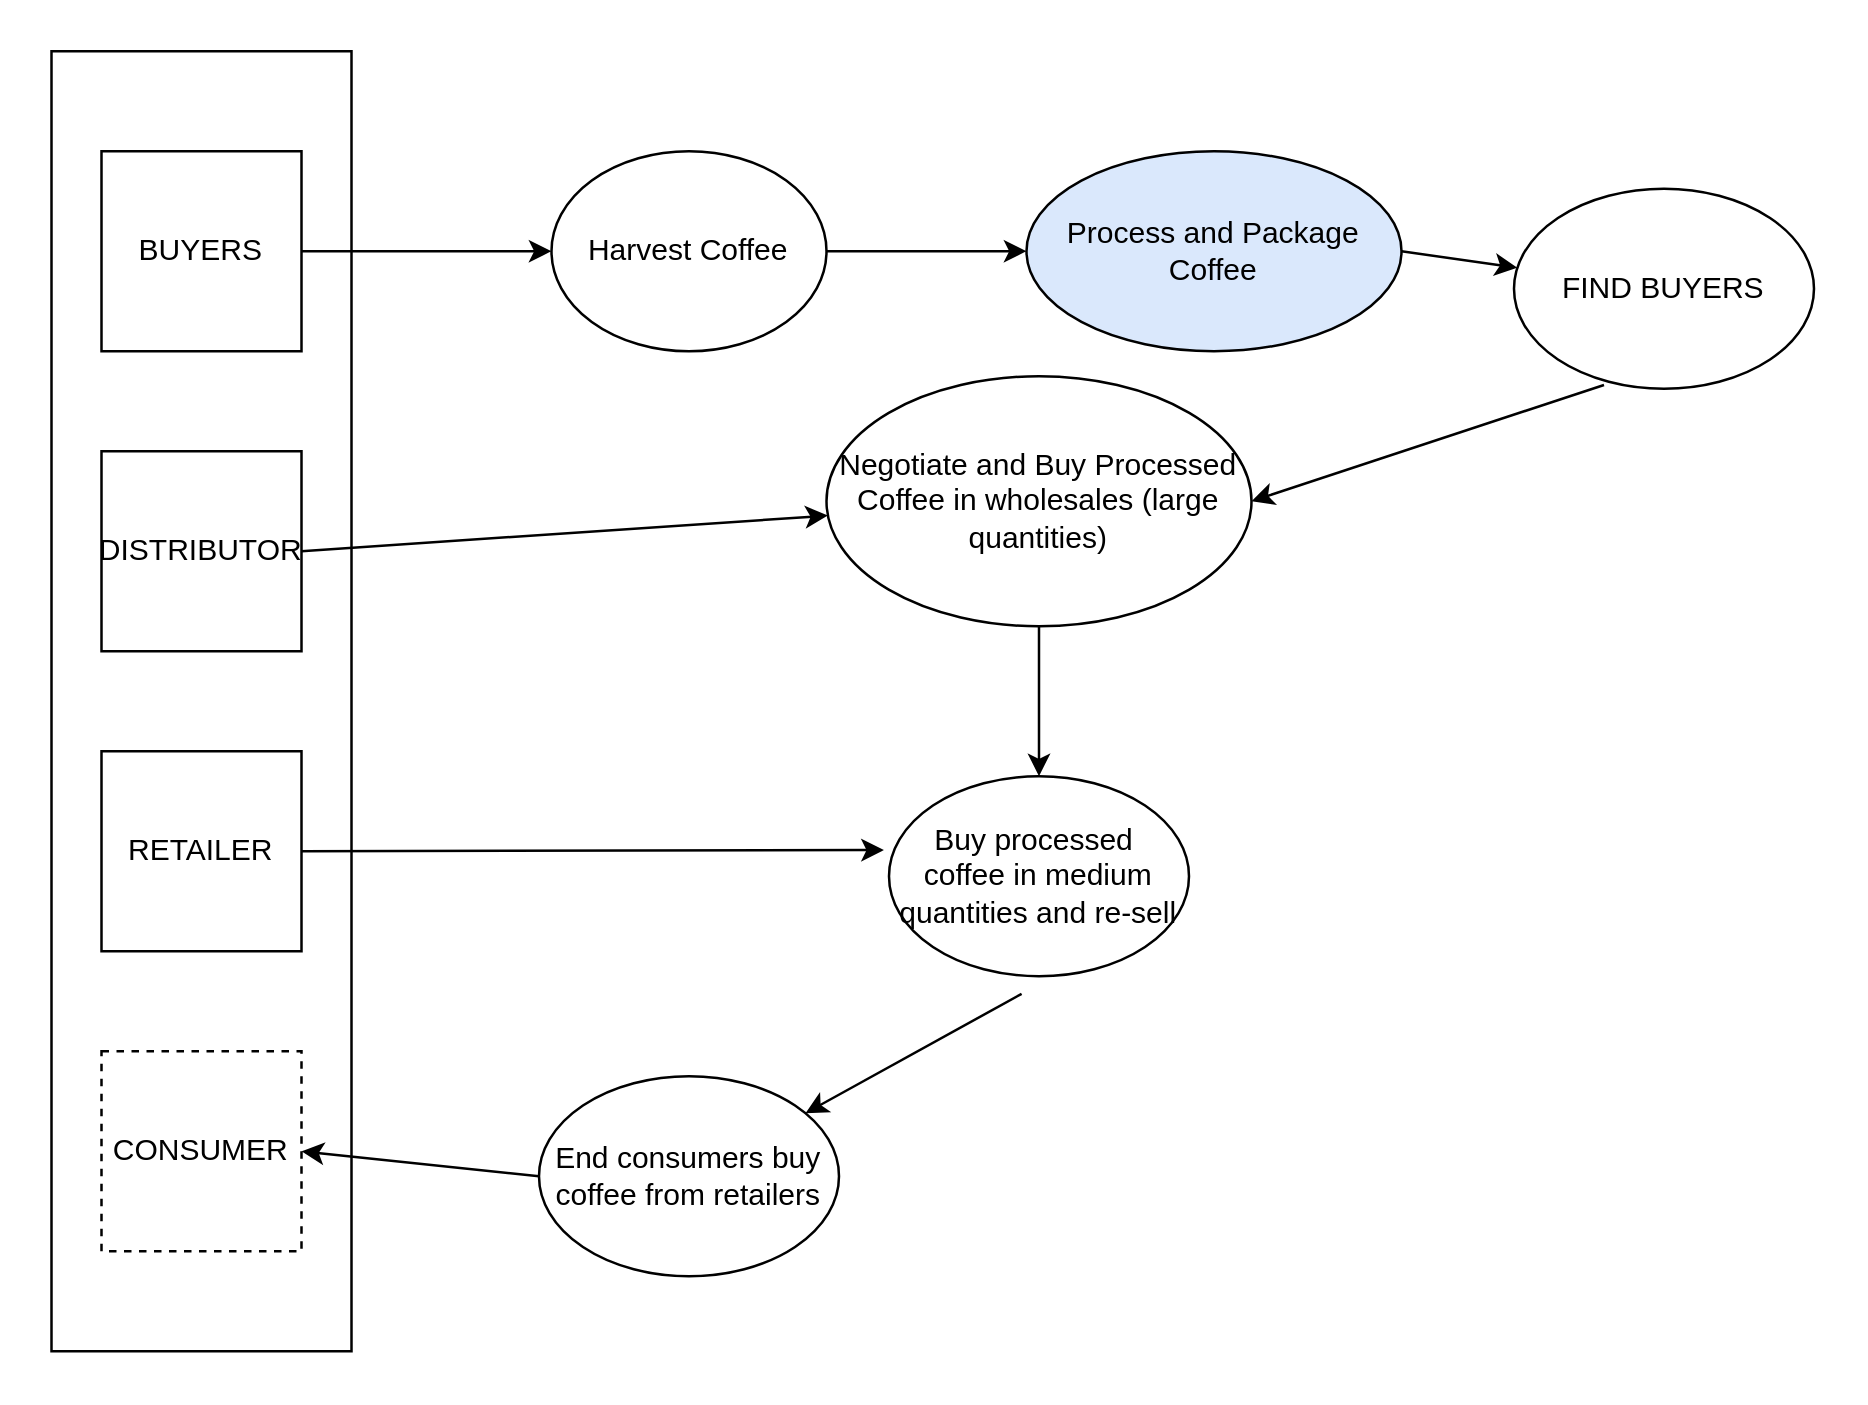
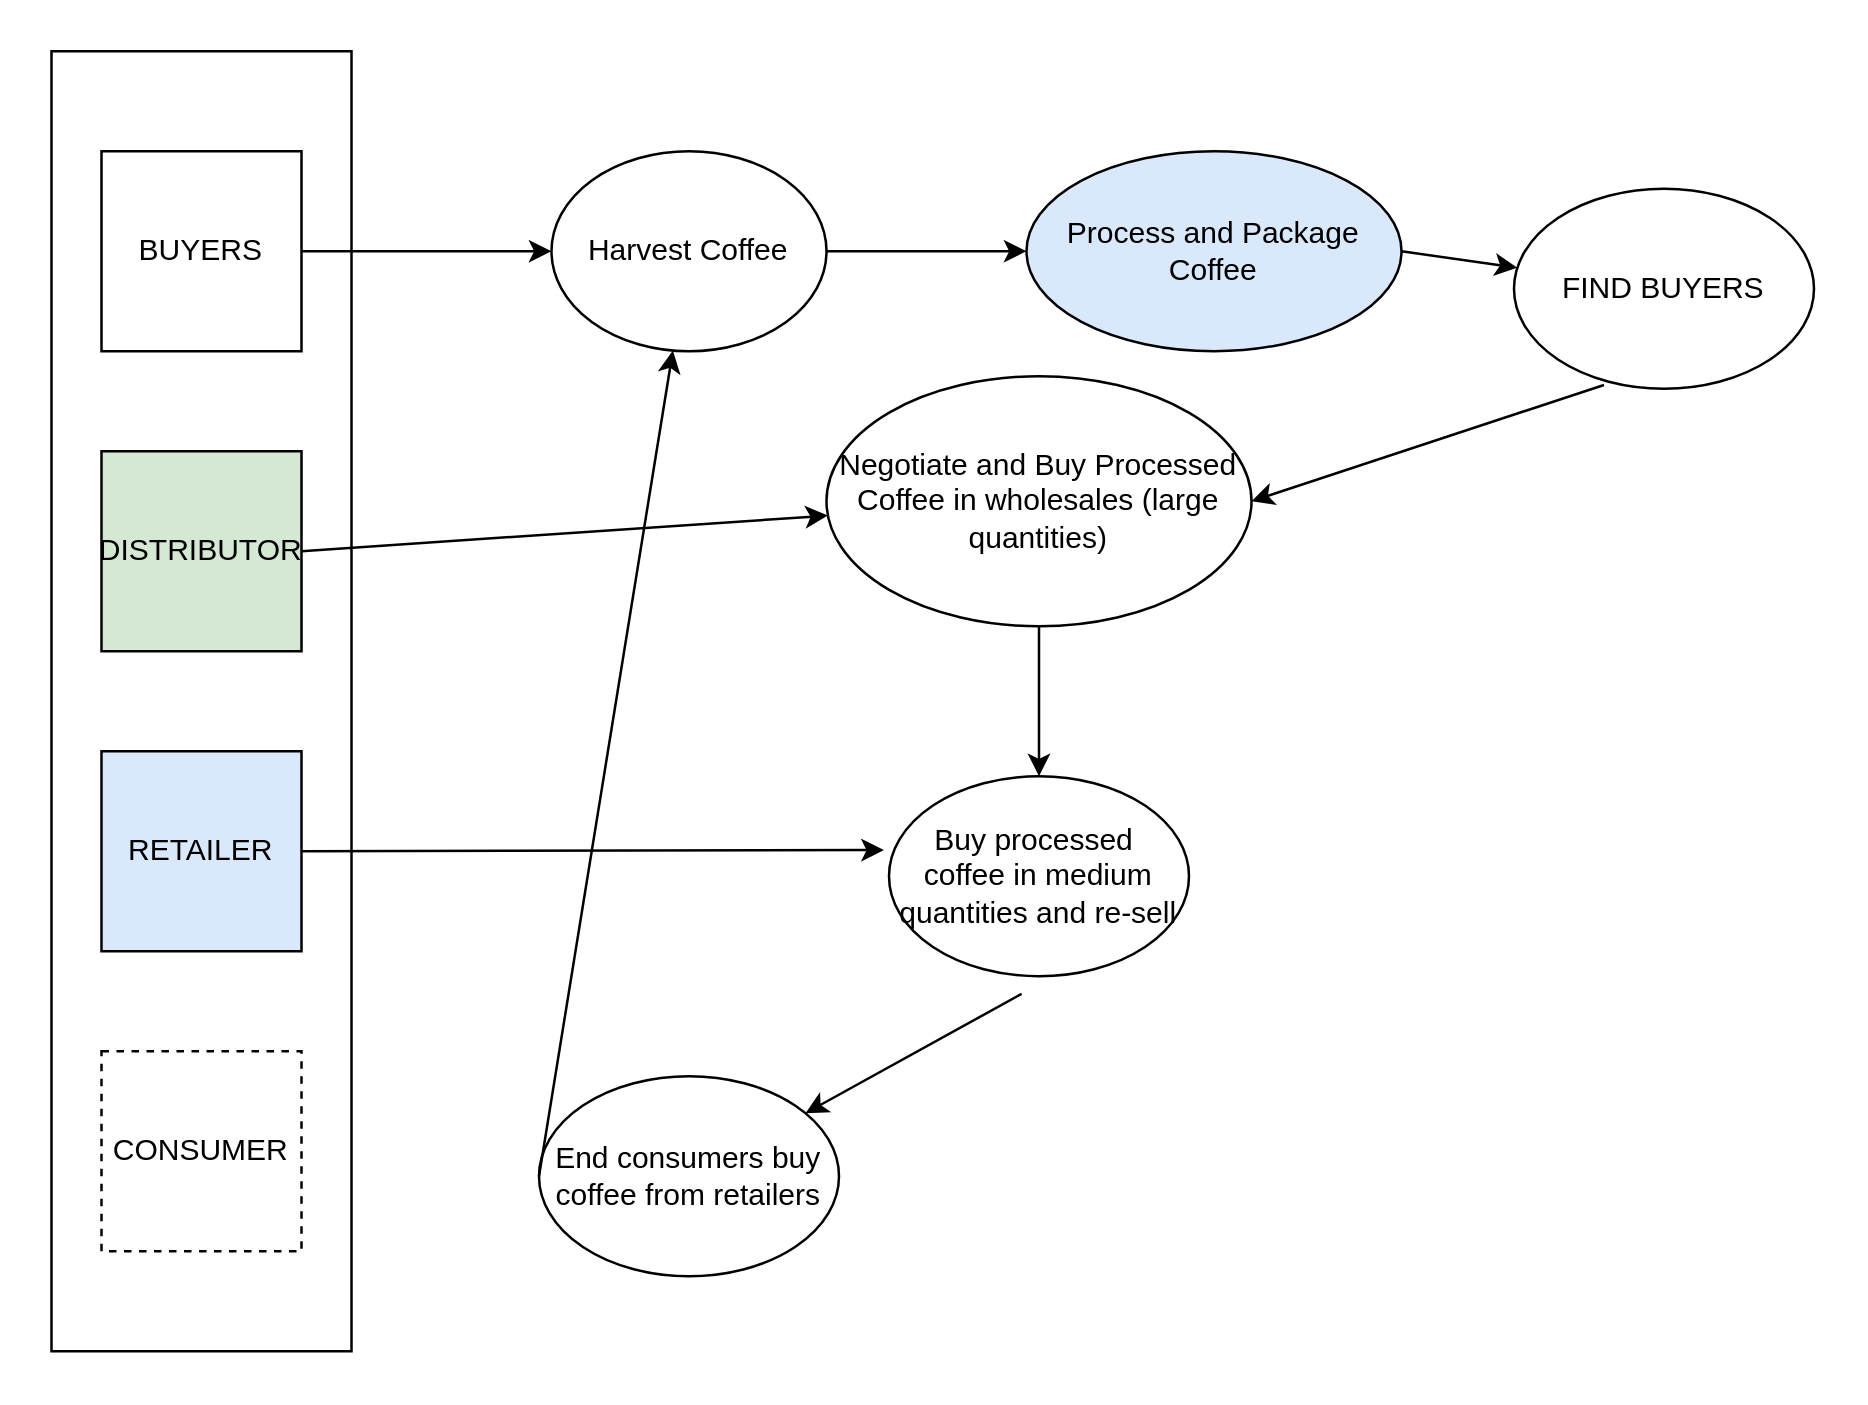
(201, 551) -> (201, 551)
(201, 851) -> (201, 851)
(428, 1165) -> (565, 1016)
